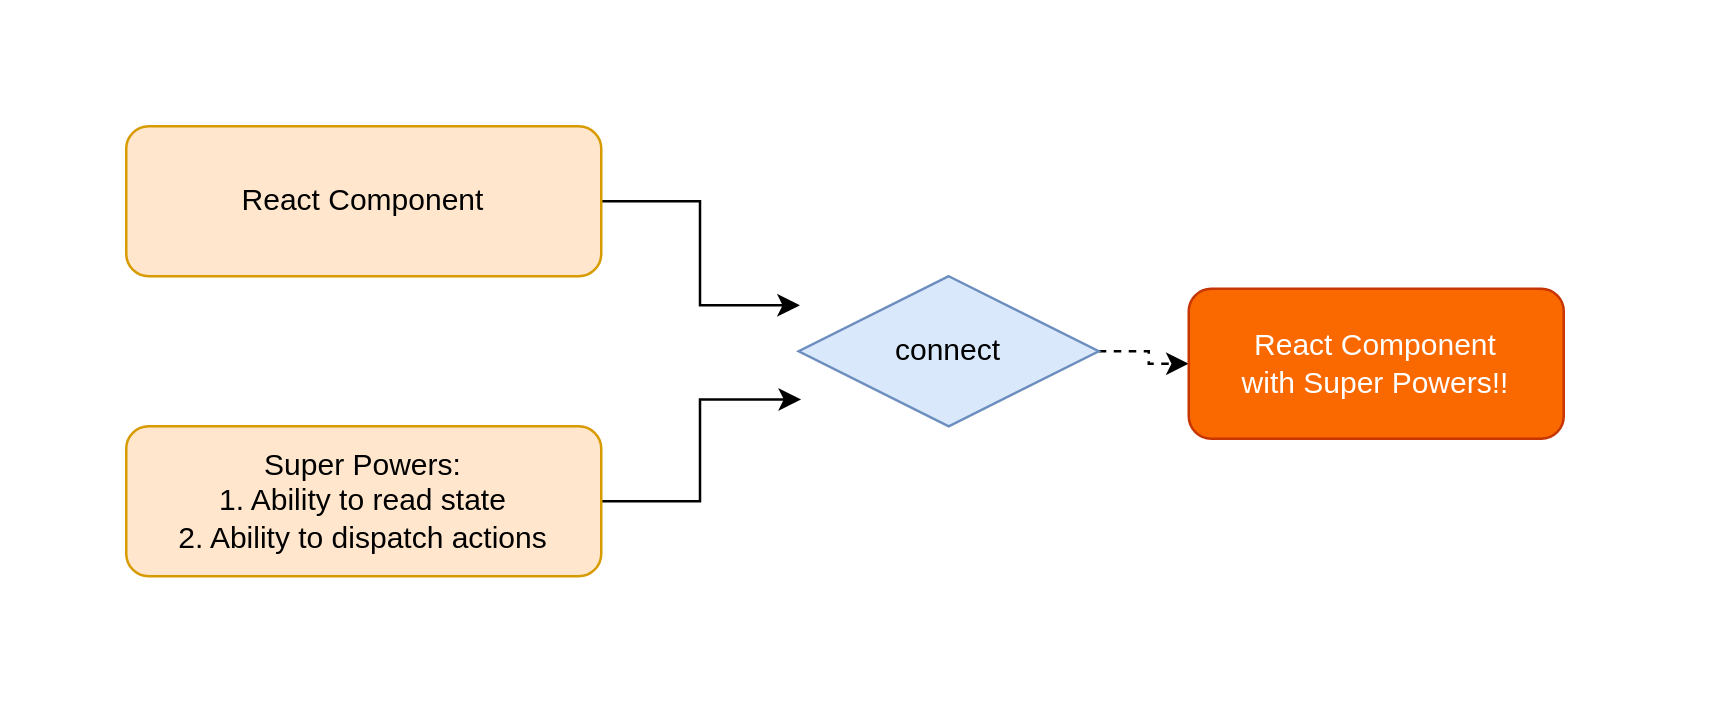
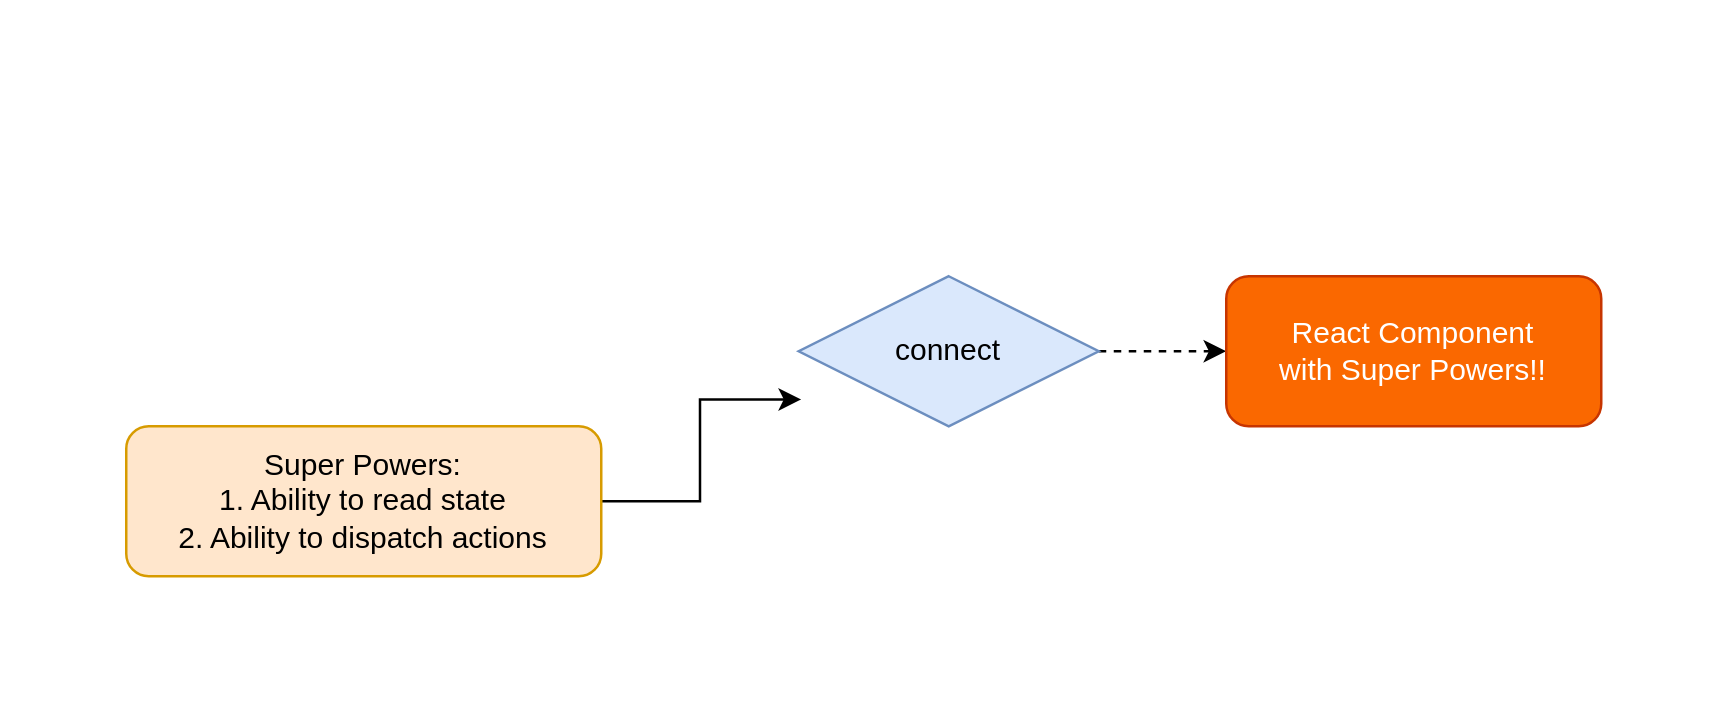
(364, 201) -> none
(700, 246) -> none
(1376, 364) -> (1414, 351)
